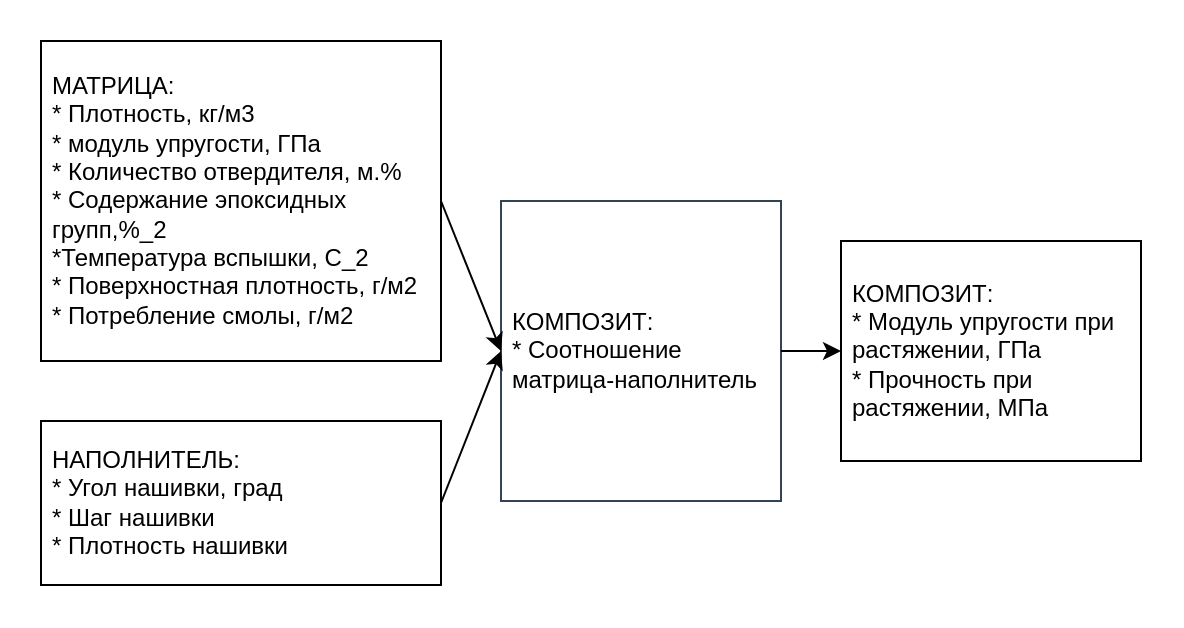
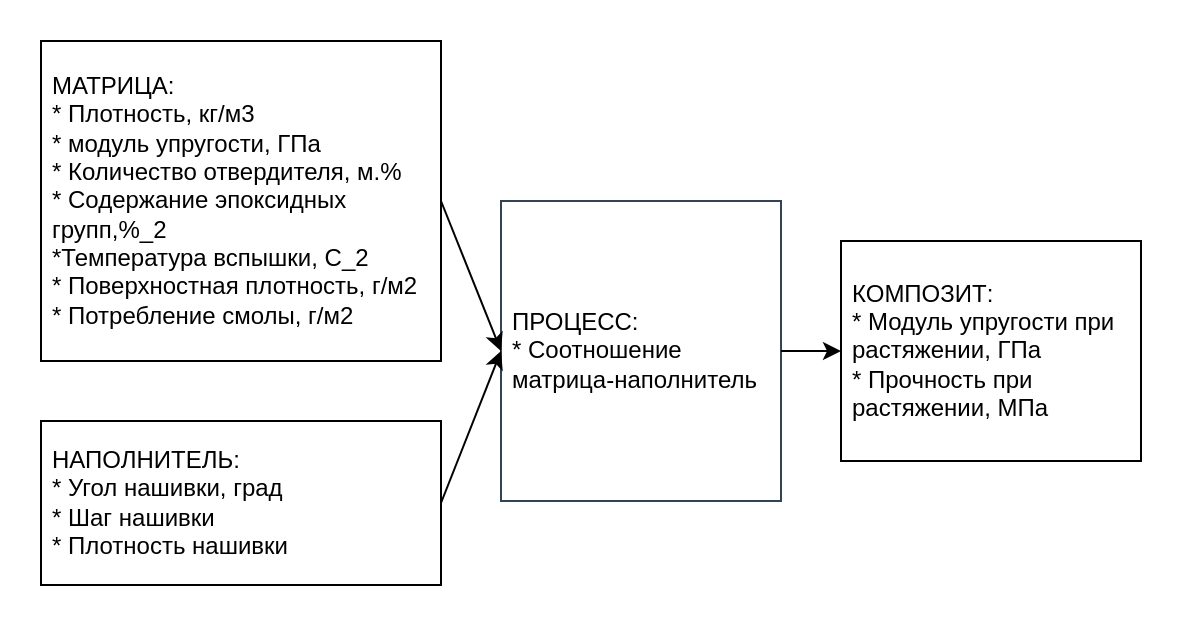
(641, 351) -> (641, 351)
